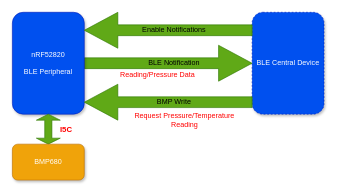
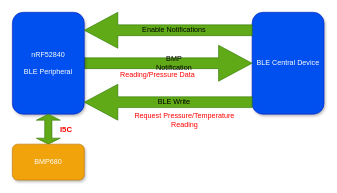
(48, 63) -> (48, 63)
(174, 63) -> (174, 63)
(288, 63) -> (288, 63)
(174, 102) -> (174, 102)
